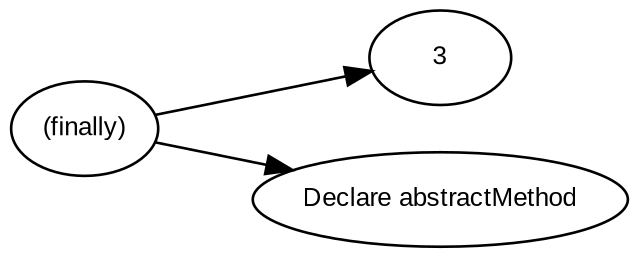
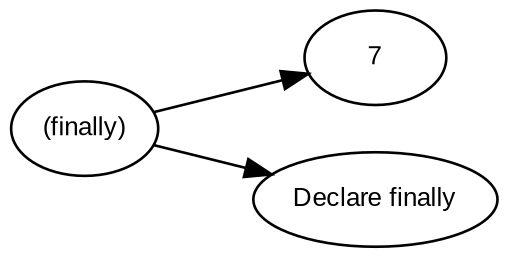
(440, 58) -> (375, 58)
(440, 200) -> (375, 200)
